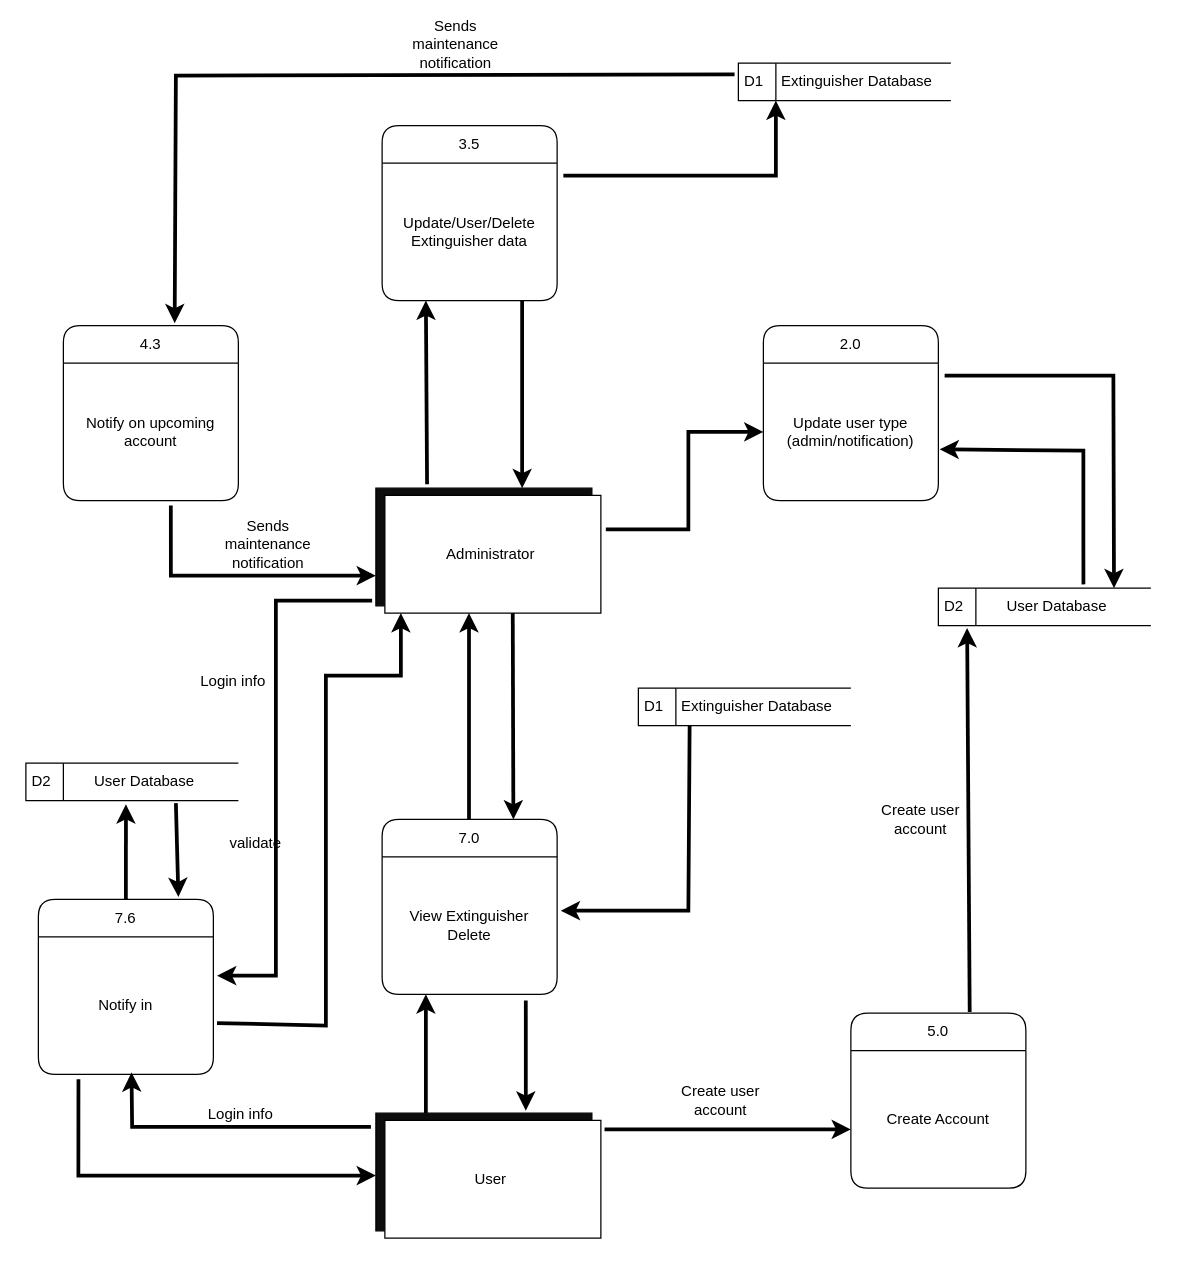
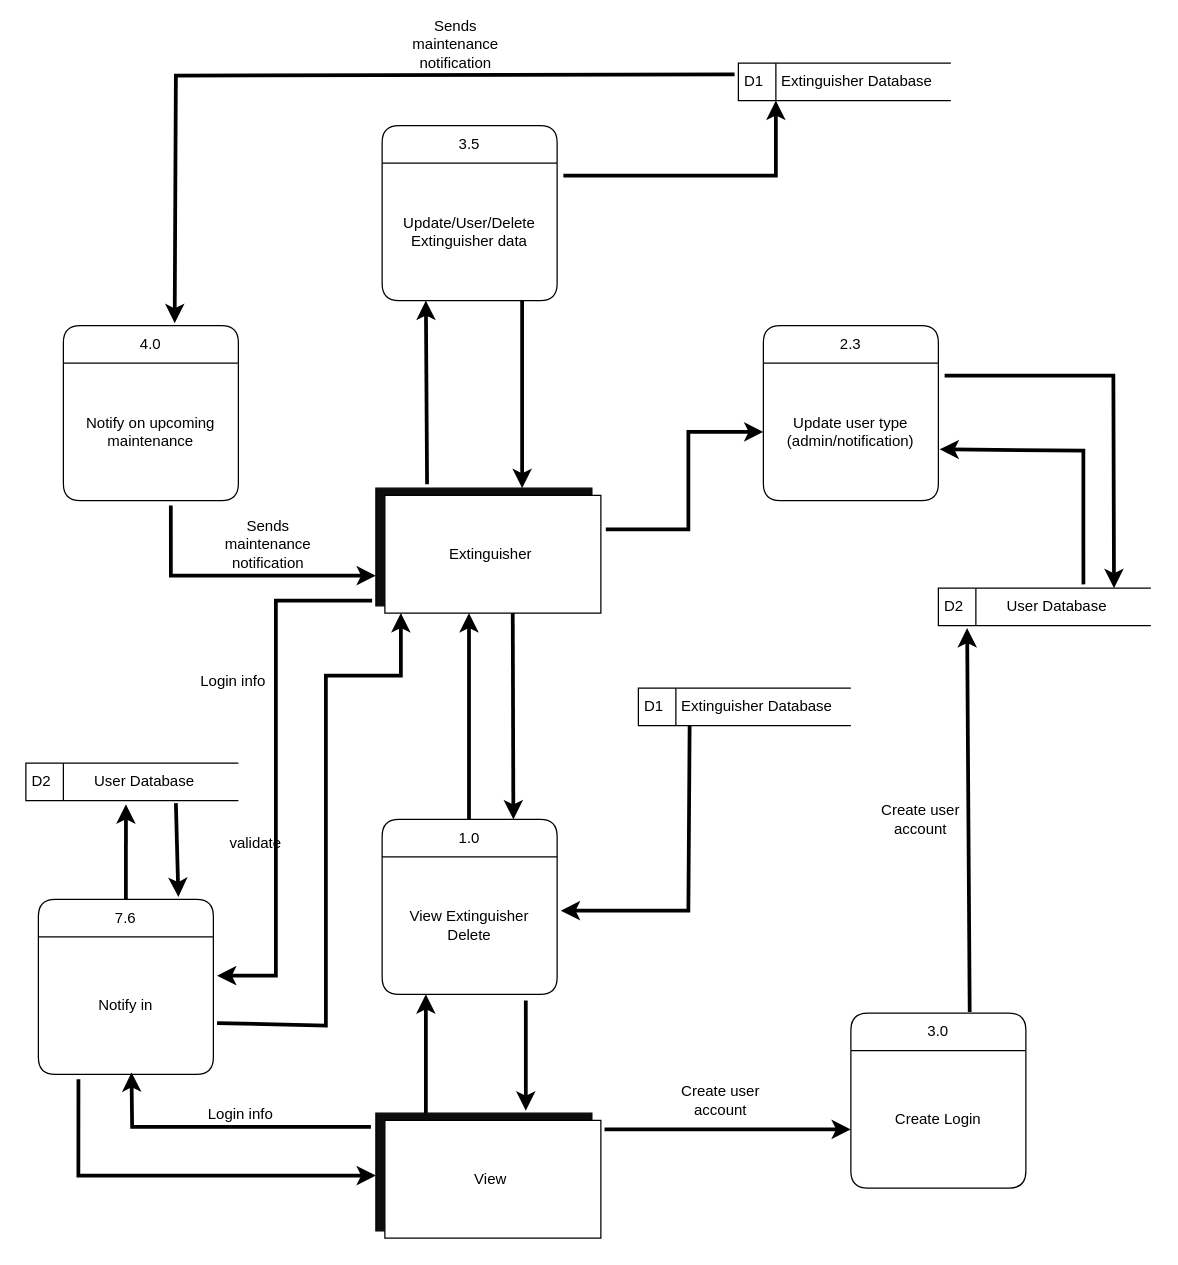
(151, 344) -> (151, 344)
(851, 344) -> (851, 344)
(151, 432) -> (151, 432)
(491, 554) -> (491, 554)
(469, 838) -> (469, 838)
(938, 1032) -> (938, 1032)
(938, 1119) -> (938, 1119)
(491, 1179) -> (491, 1179)
